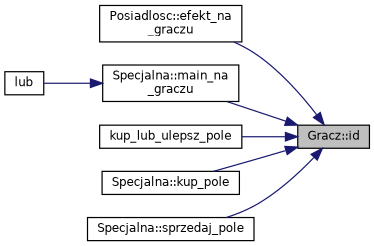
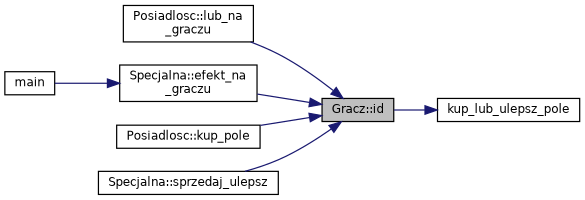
(171, 24) -> (188, 24)
(24, 83) -> (30, 83)
(171, 83) -> (188, 83)
(264, 137) -> (409, 110)
(171, 183) -> (188, 137)
(171, 229) -> (188, 183)
